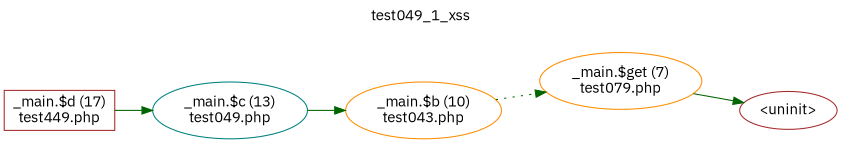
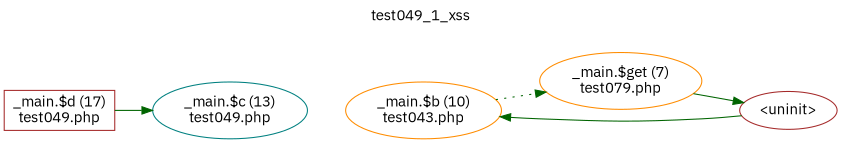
(59, 110) -> (59, 110)
(321, 110) -> (626, 121)
